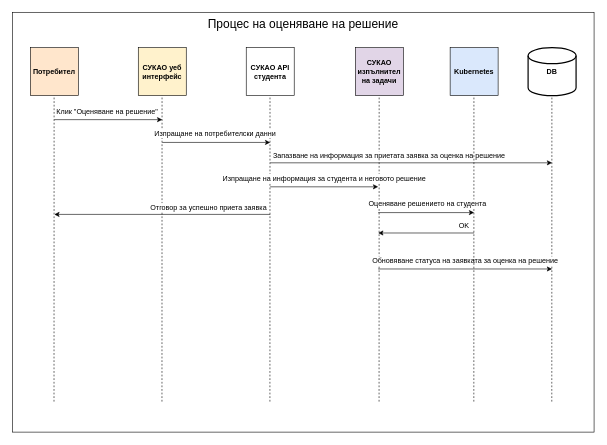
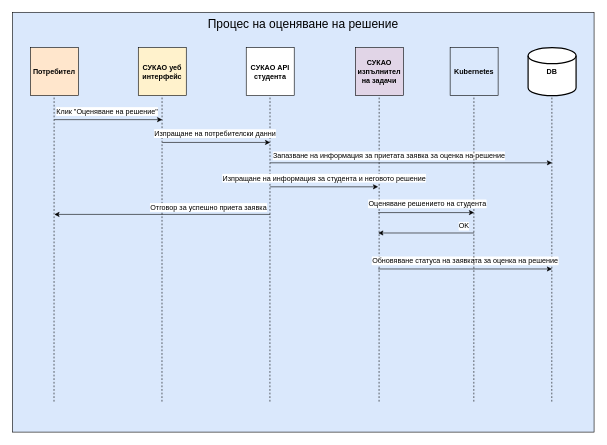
(303, 222) -> (303, 222)
